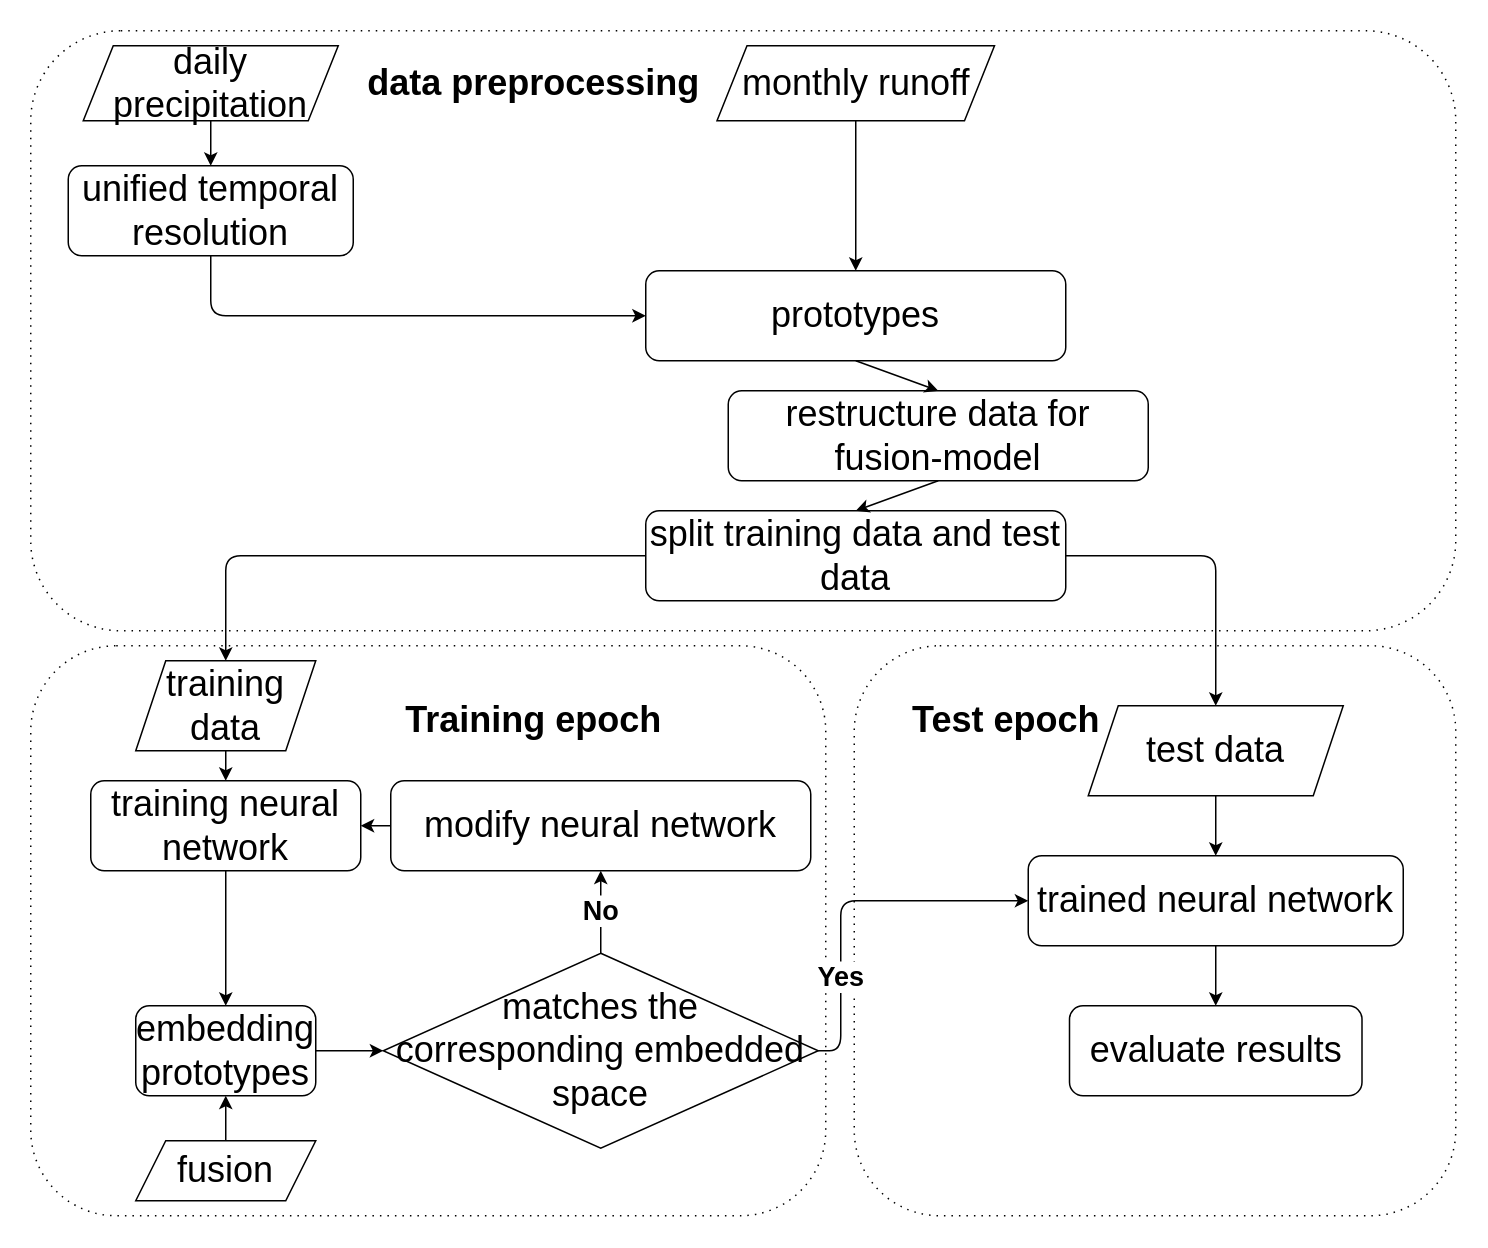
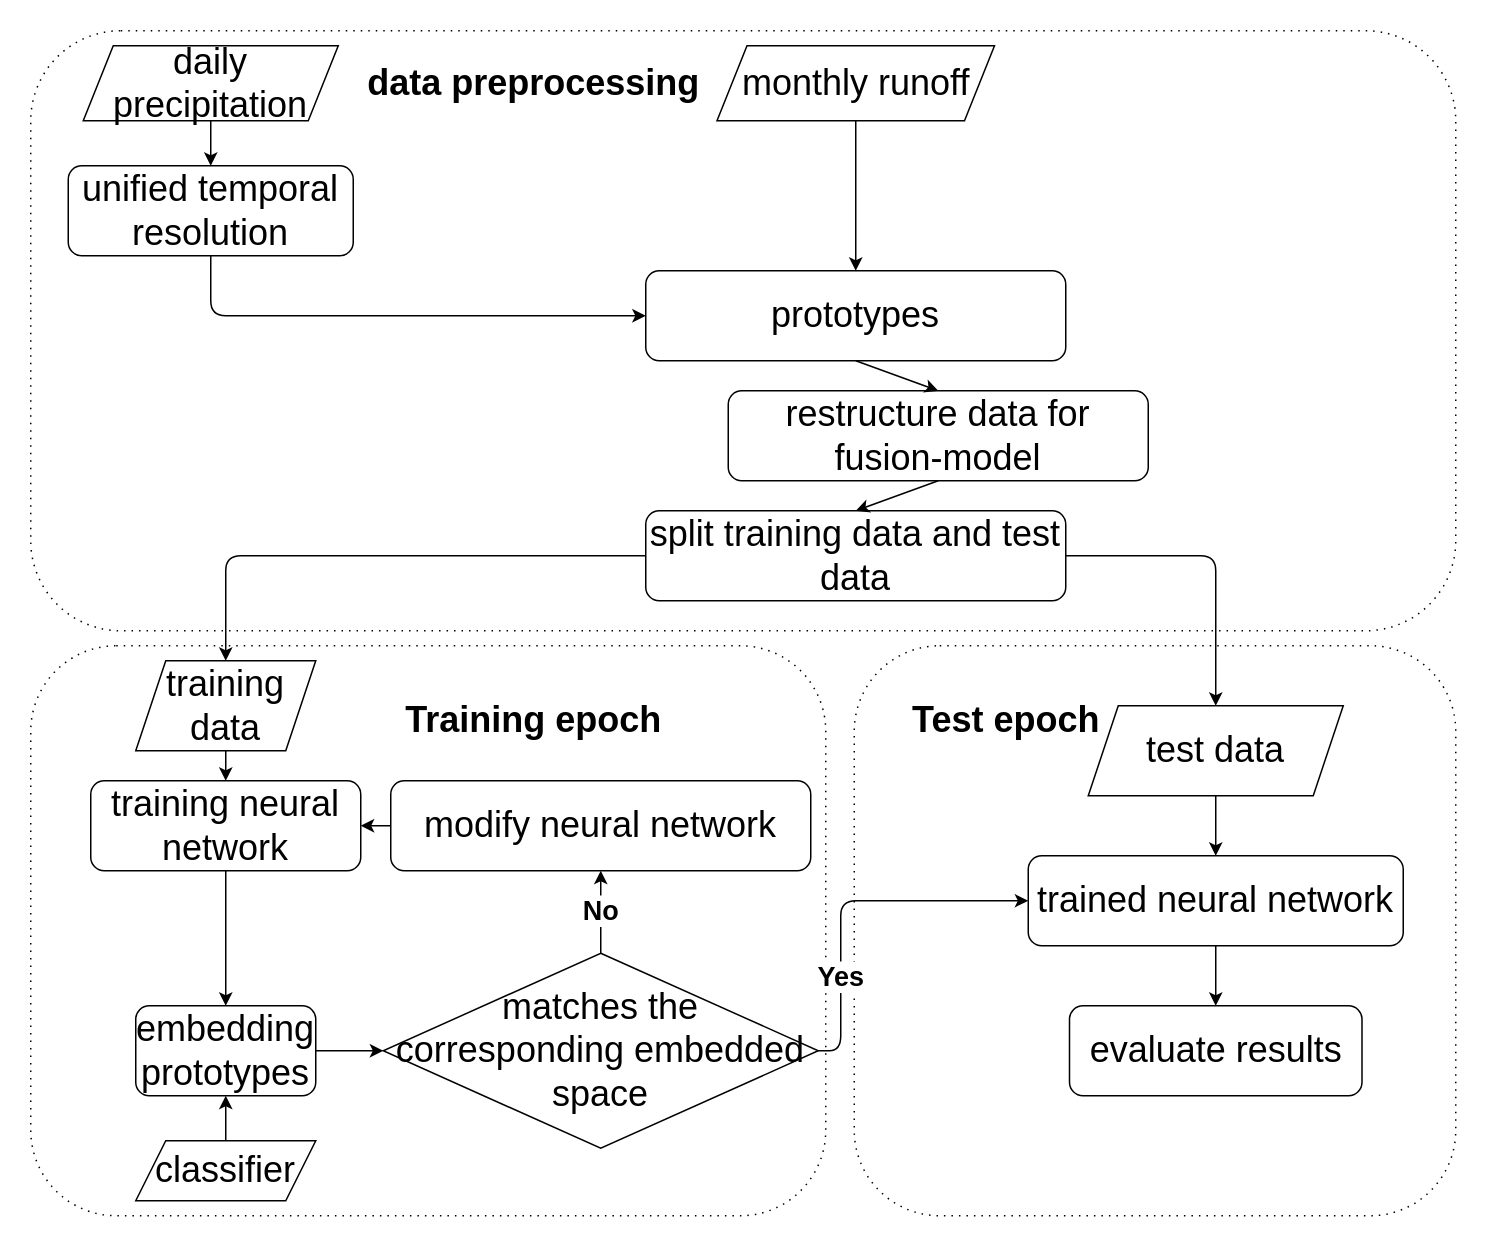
(226, 1171) -> (226, 1171)
